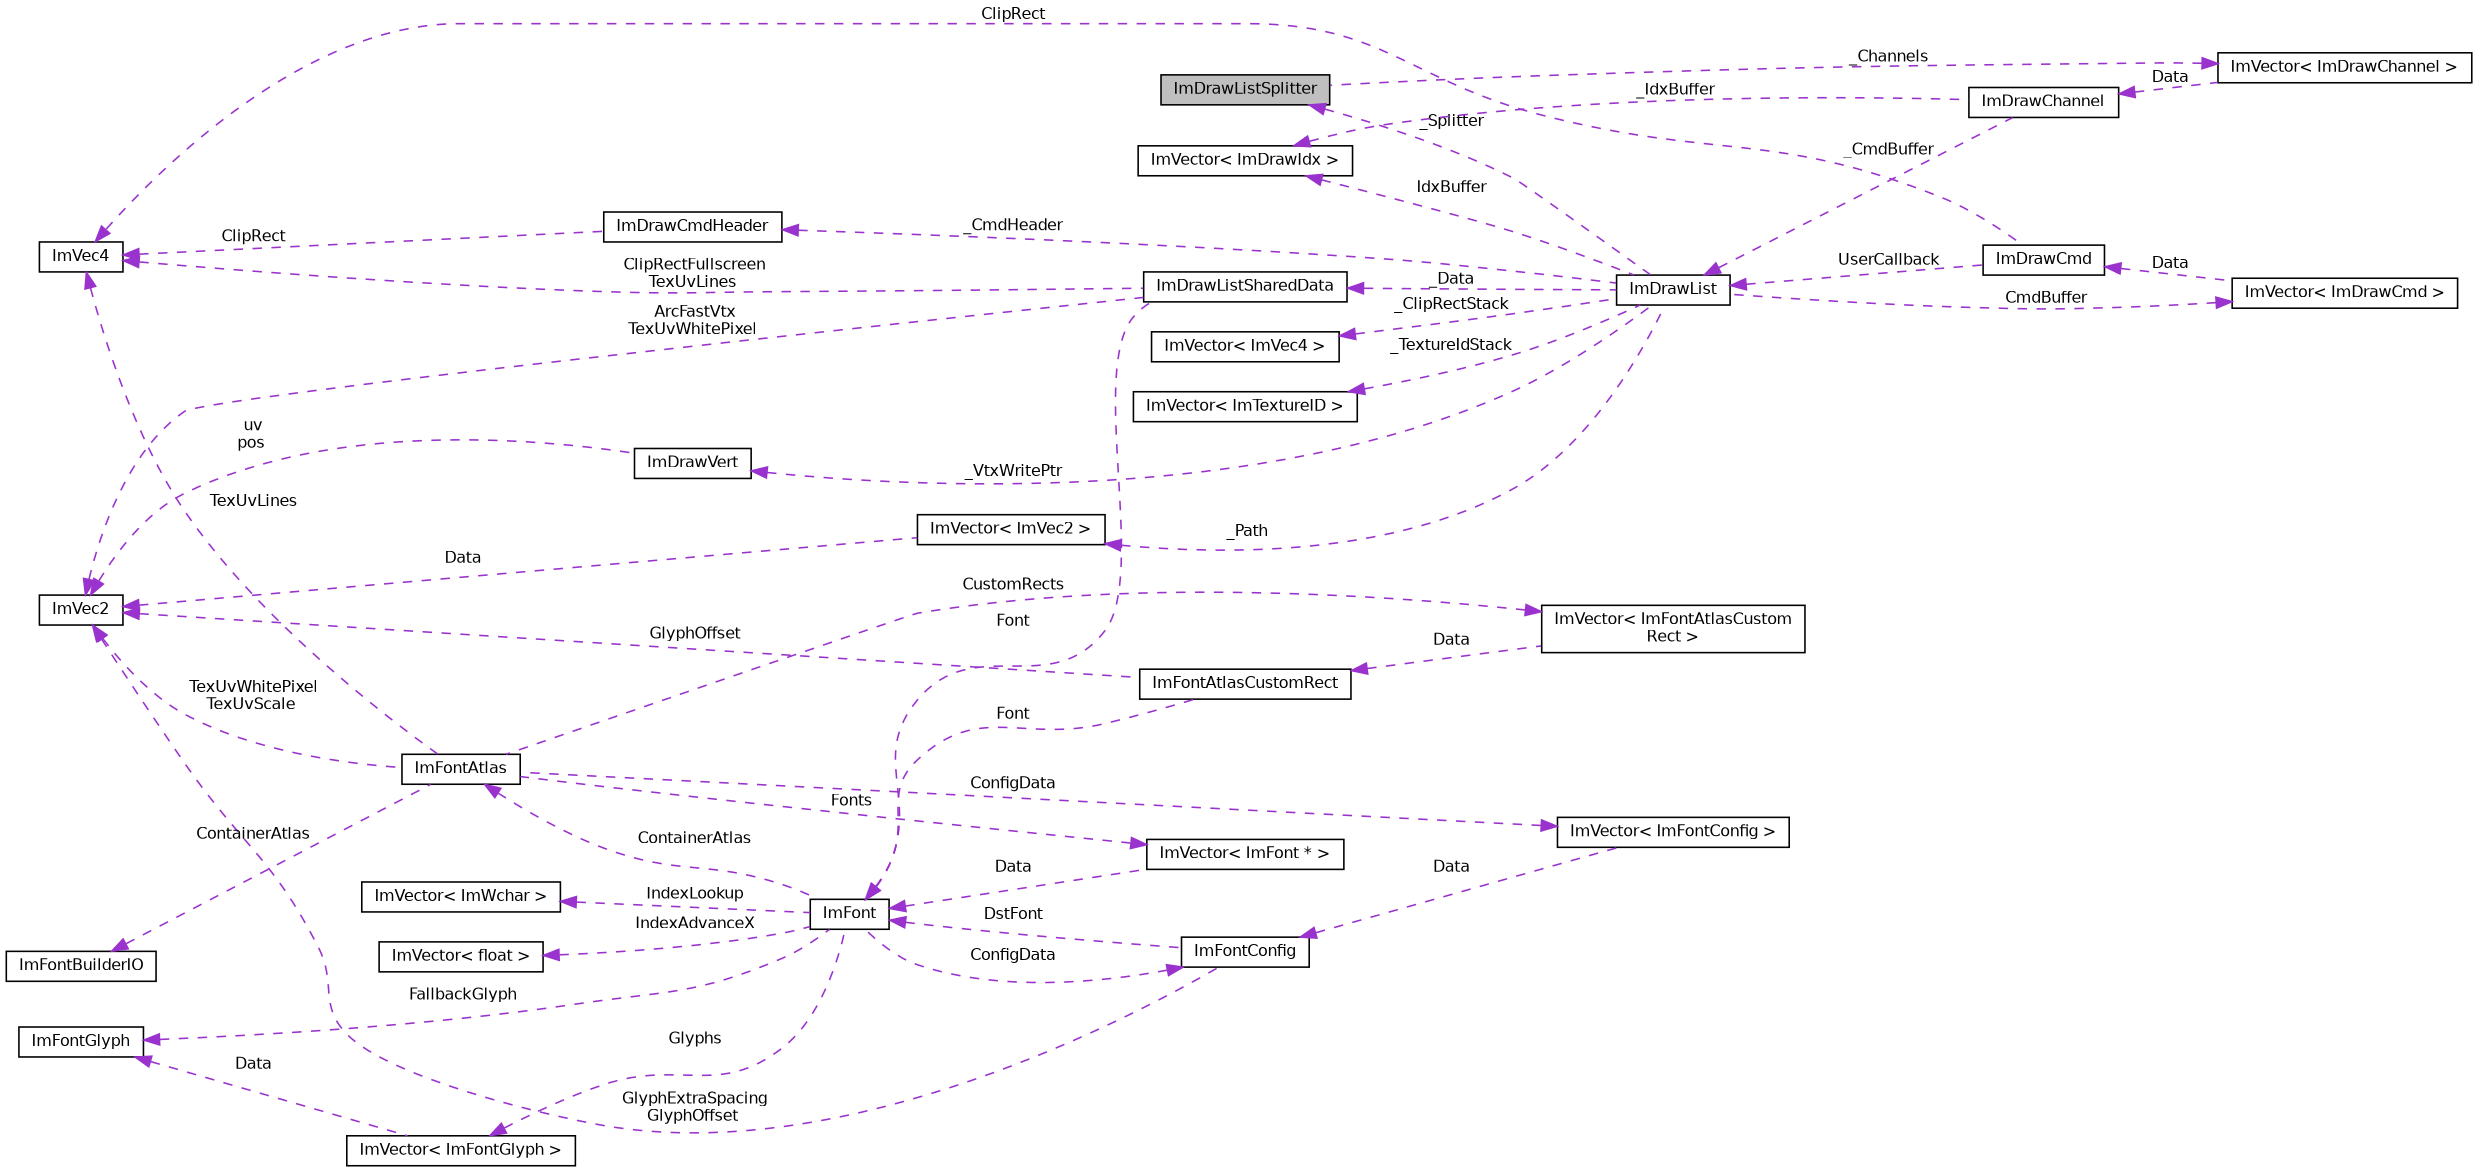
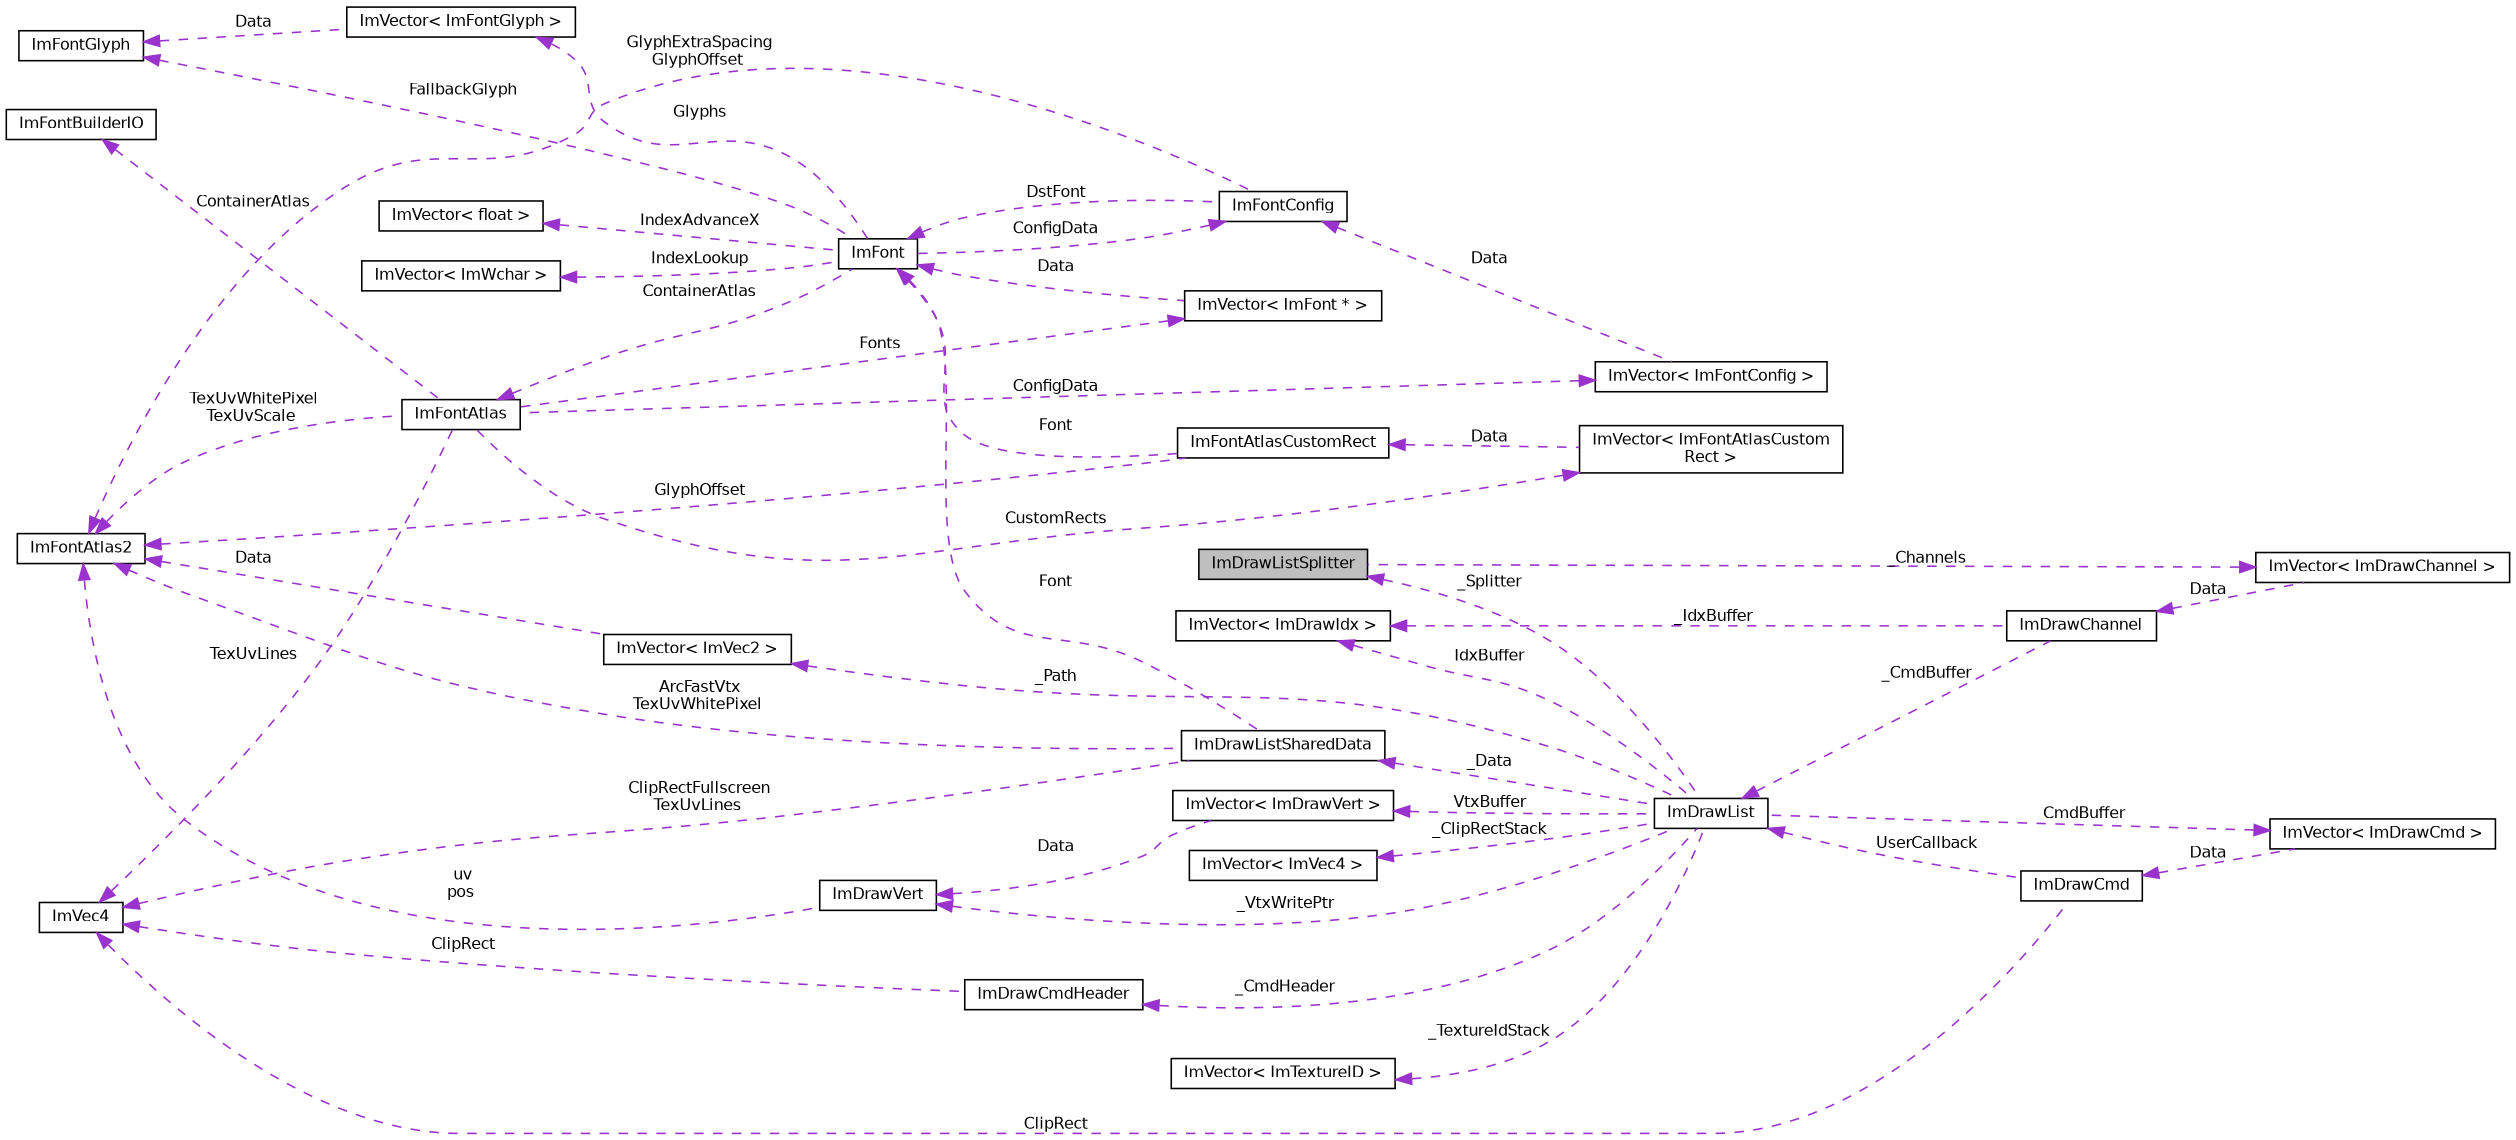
(81, 610) -> (81, 549)
none -> (1283, 806)
